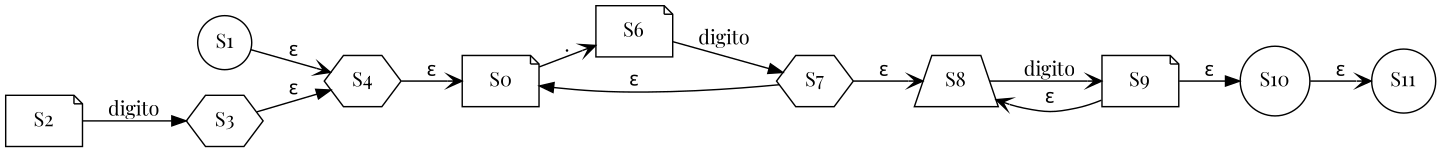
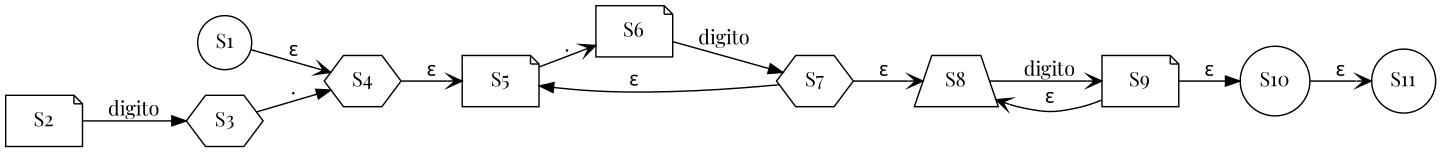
(501, 81) -> (501, 81)
(294, 89) -> (294, 89)
